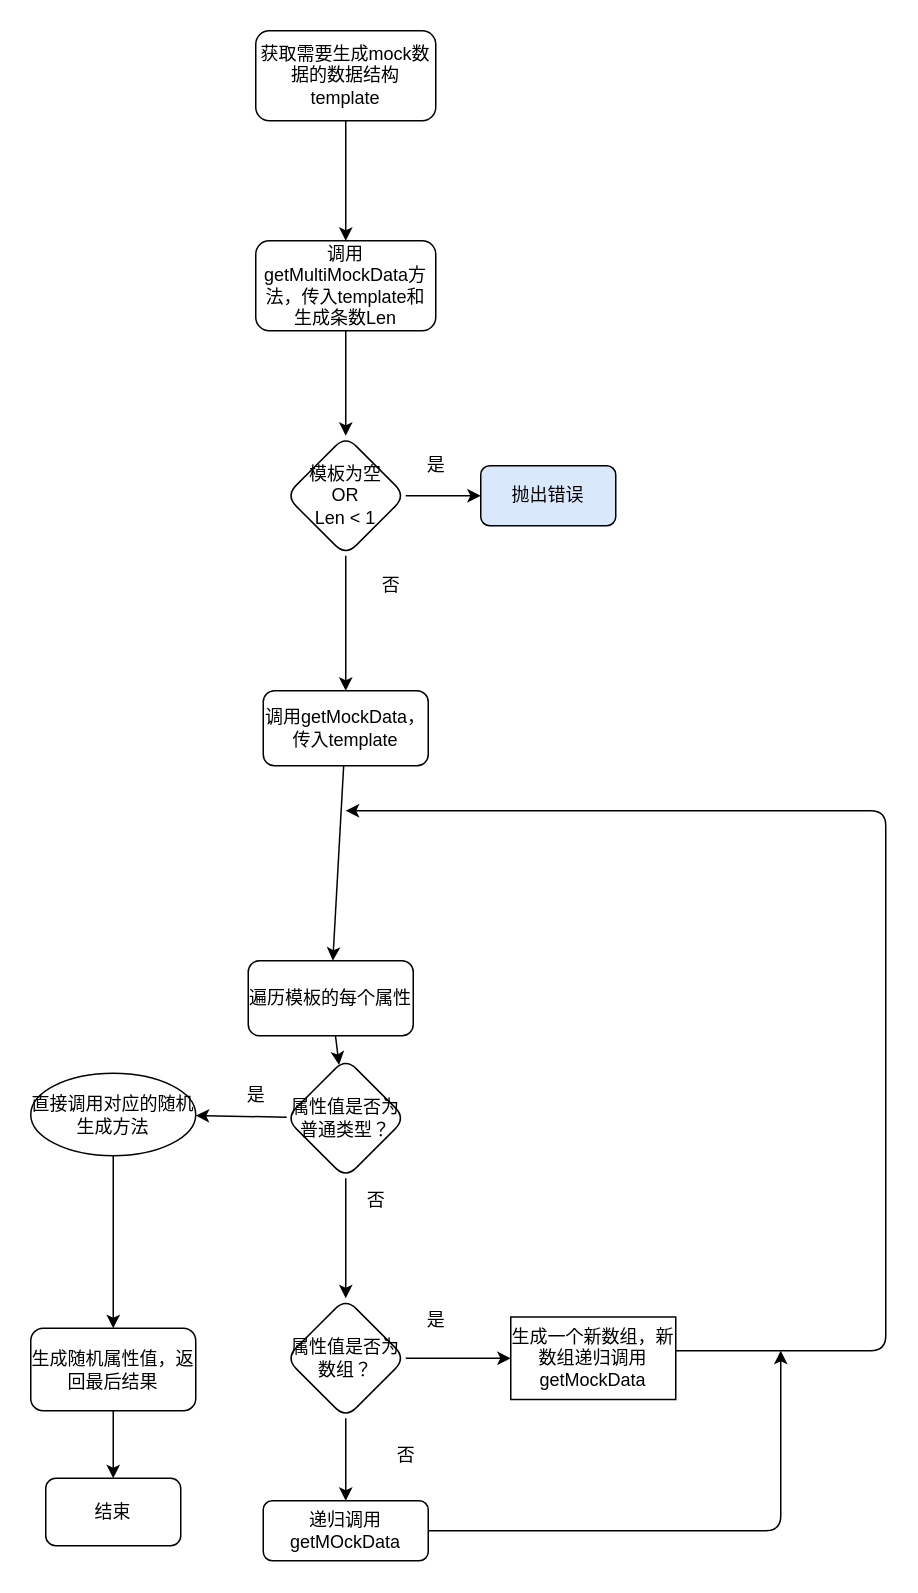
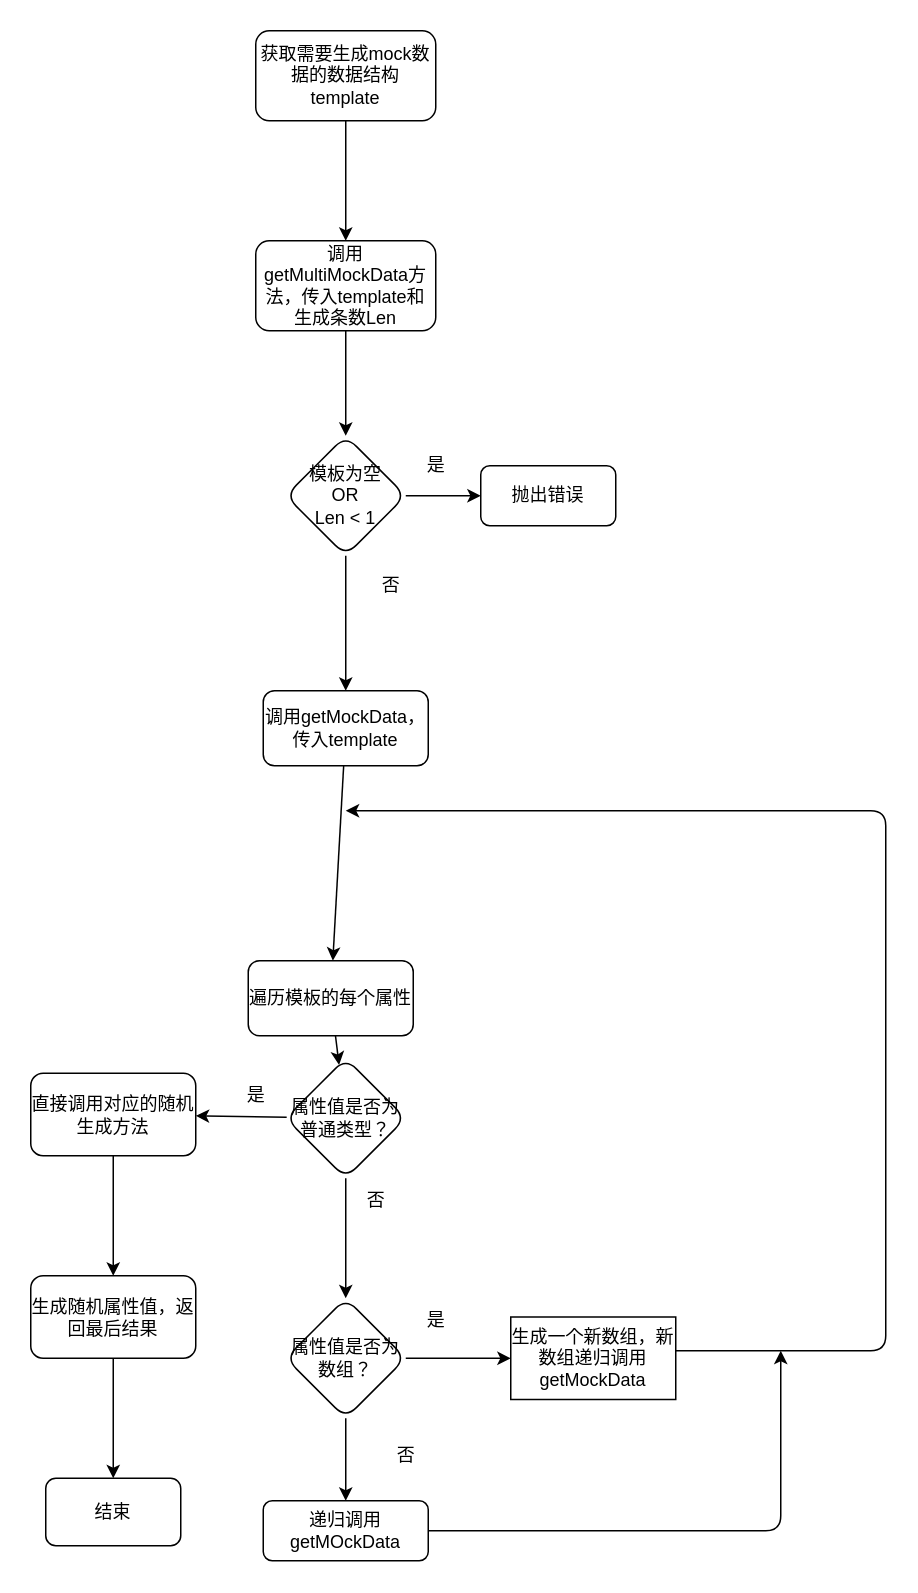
(548, 496) -> (548, 496)
(113, 1115) -> (113, 1115)
(113, 1370) -> (113, 1317)
